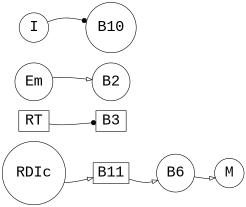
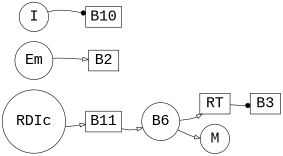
(111, 28) -> (104, 17)
(111, 82) -> (104, 61)
none -> (189, 119)
